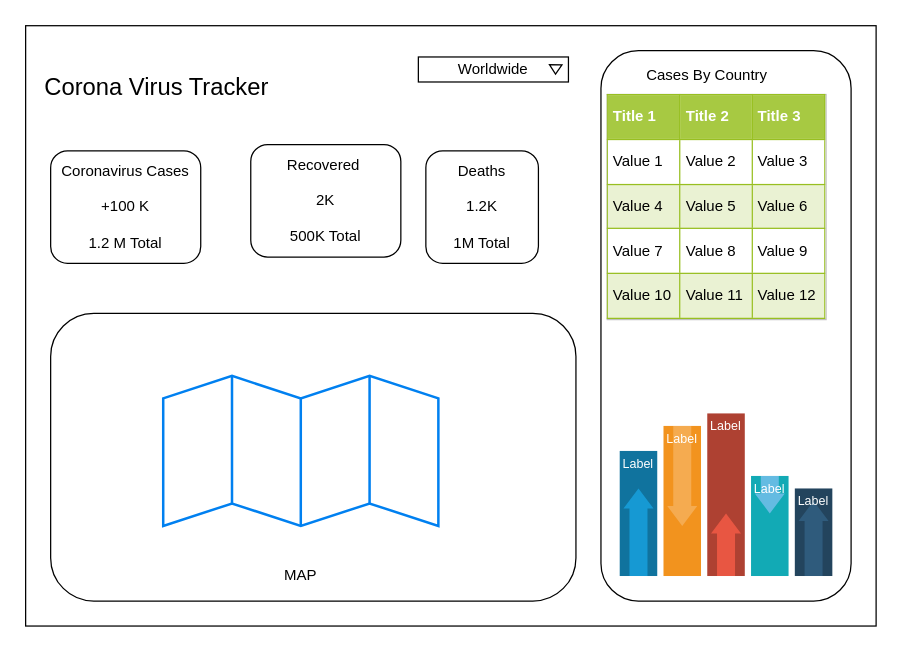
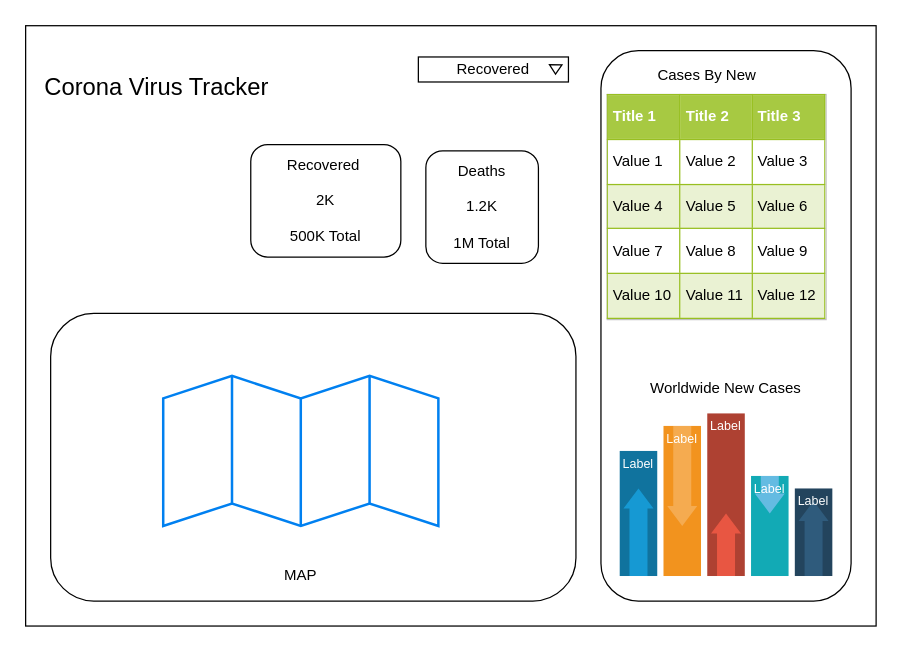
(493, 69) -> (493, 69)
(707, 76) -> (707, 76)
(126, 207) -> none
none -> (726, 388)
